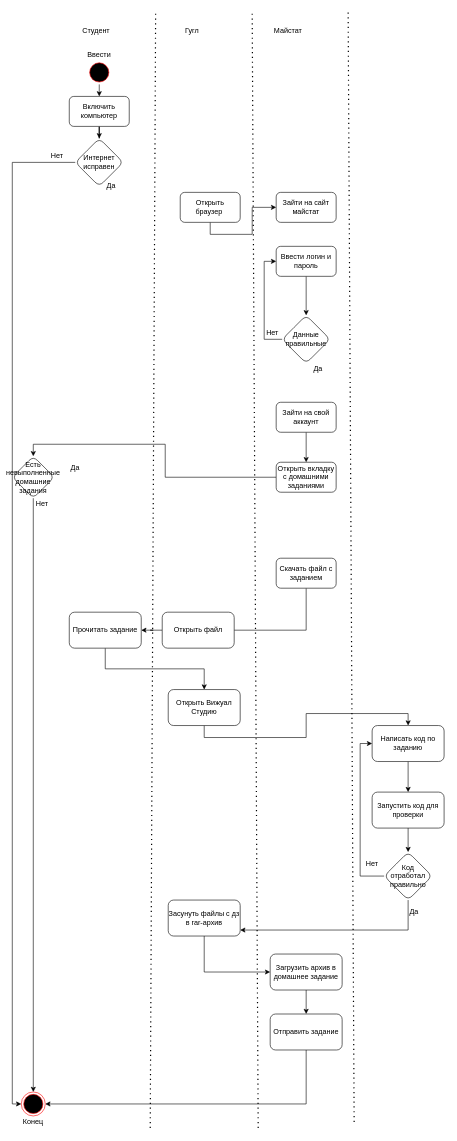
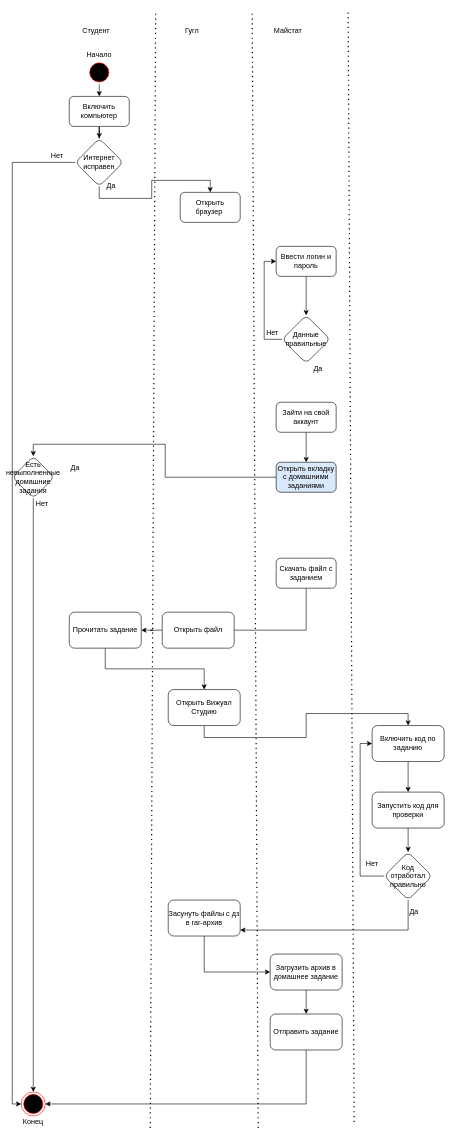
(99, 54) -> (99, 54)
none -> (184, 180)
(306, 207) -> none
(229, 234) -> none
(306, 477) -> (306, 477)
(408, 744) -> (408, 744)
